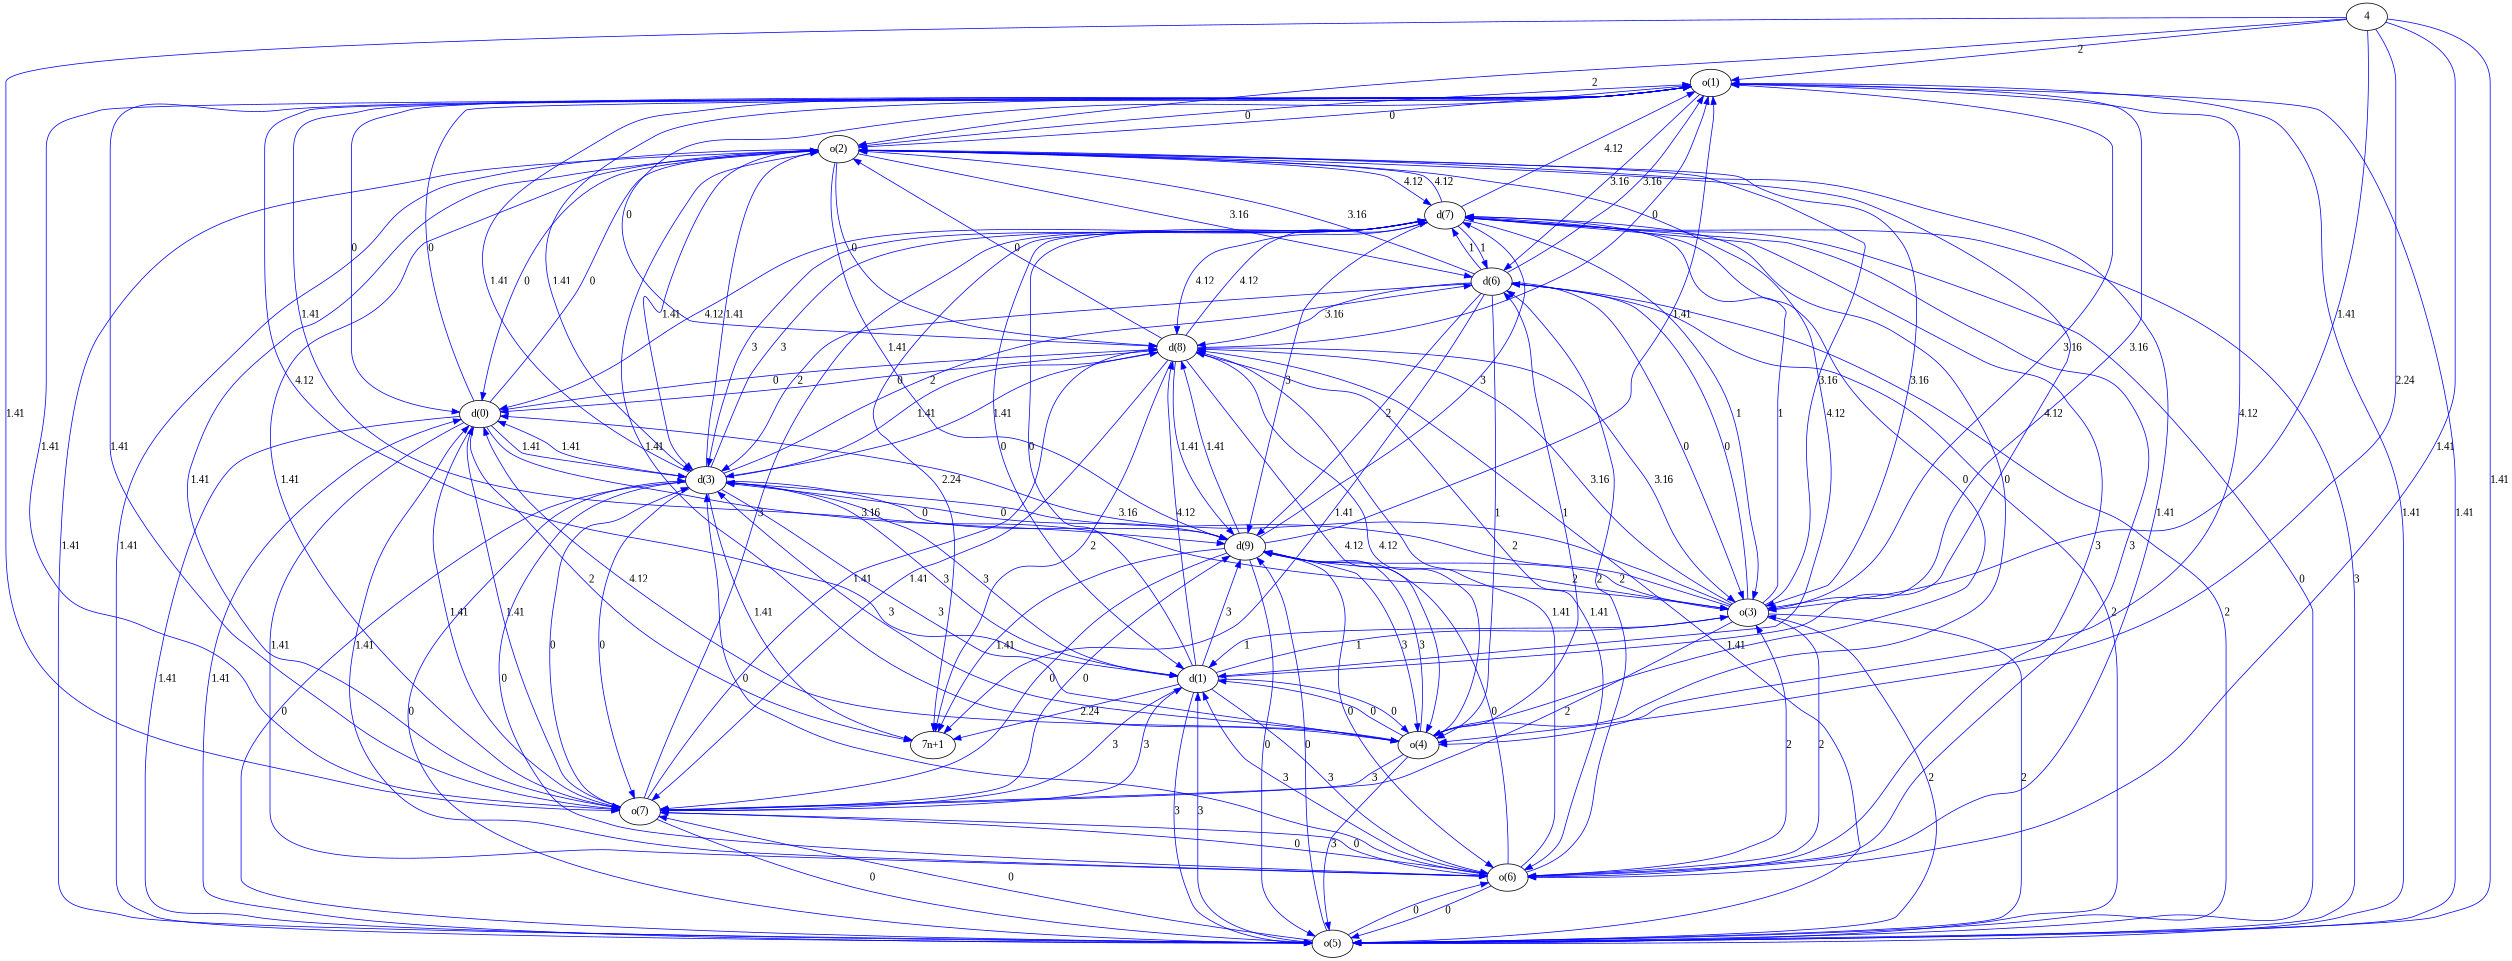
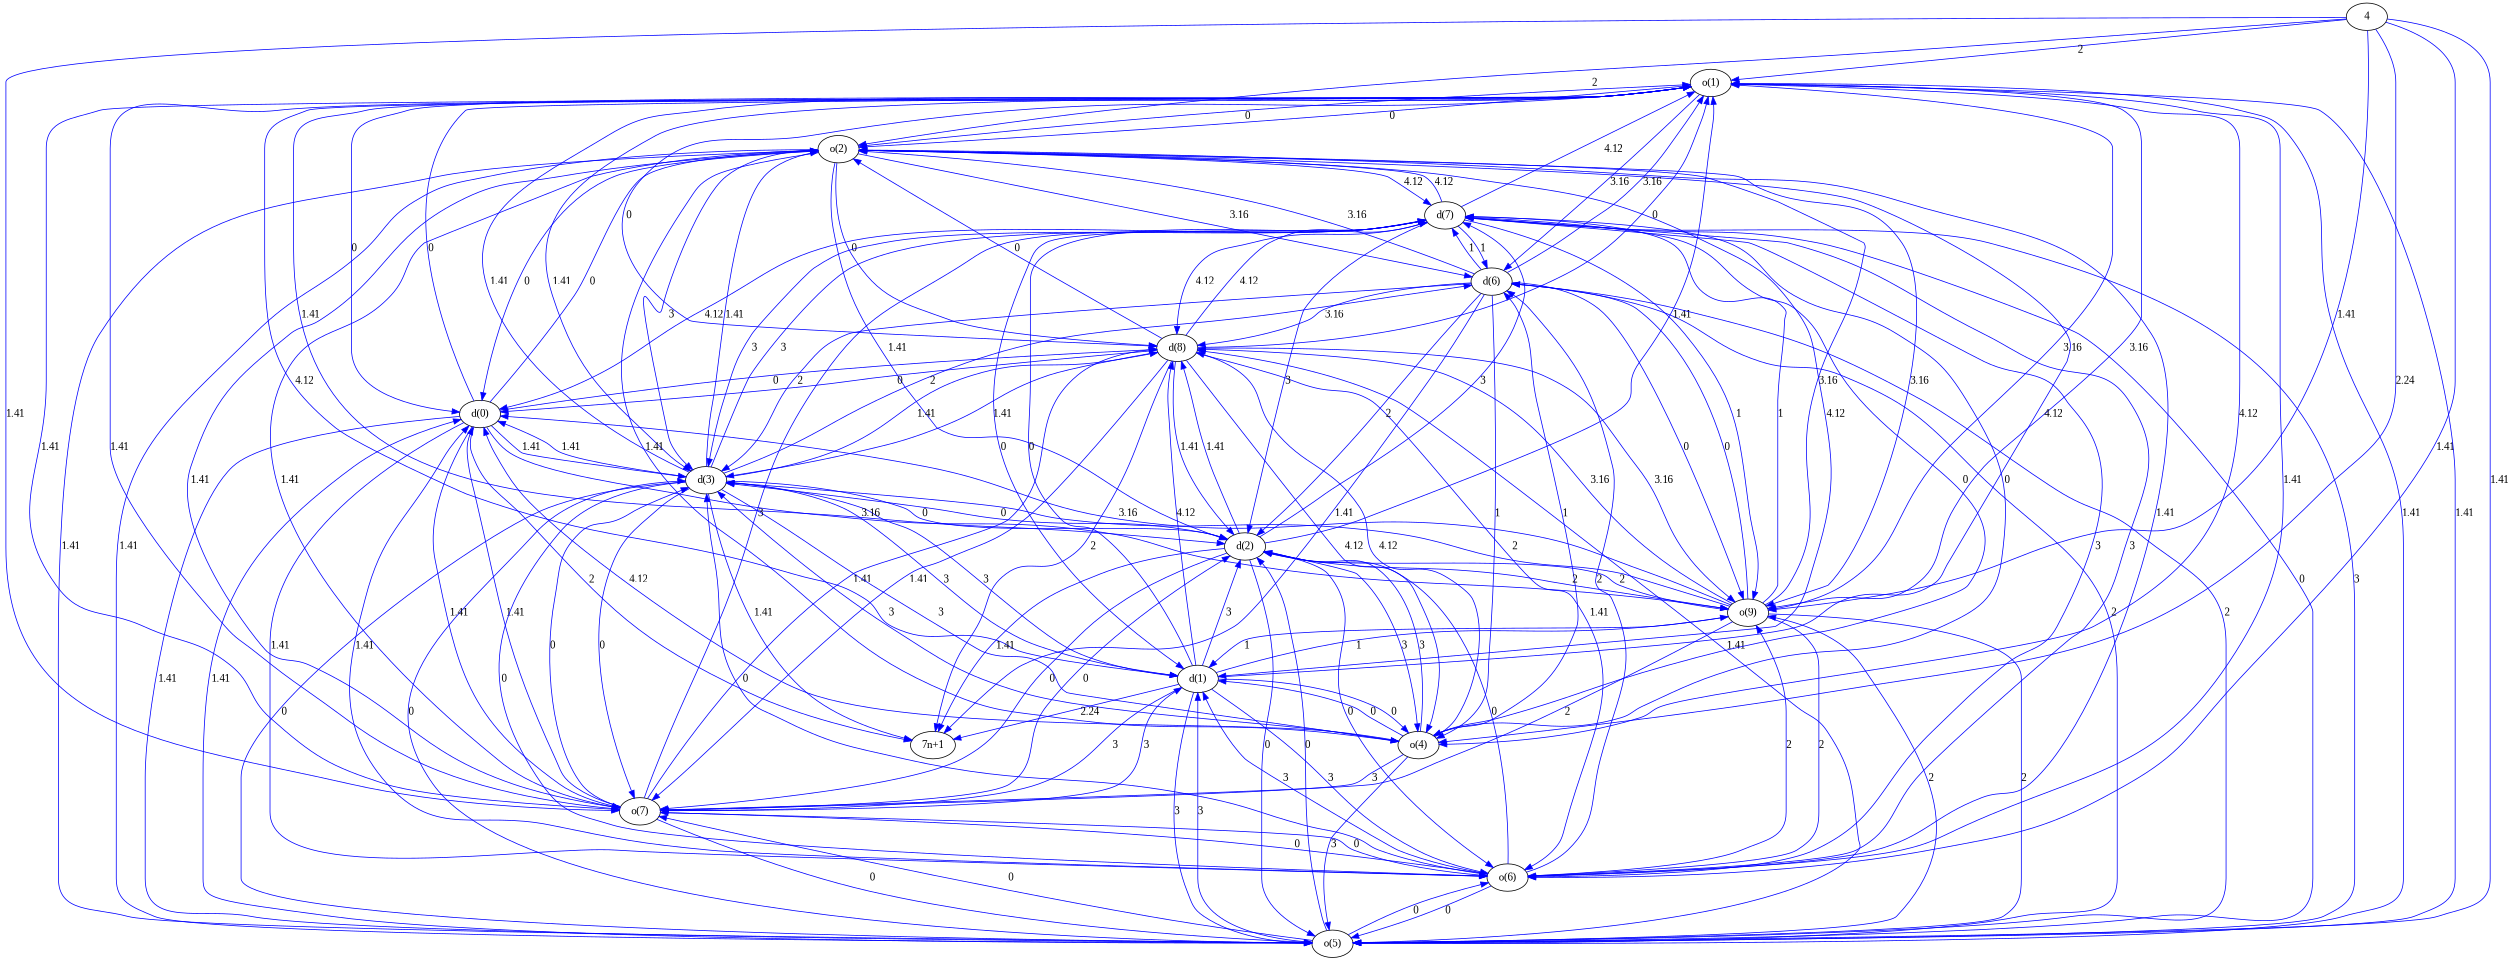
(958, 297) -> none
(671, 315) -> (671, 315)
(1245, 546) -> (1245, 546)
(1466, 577) -> (2283, 511)
(1748, 613) -> (1748, 613)
